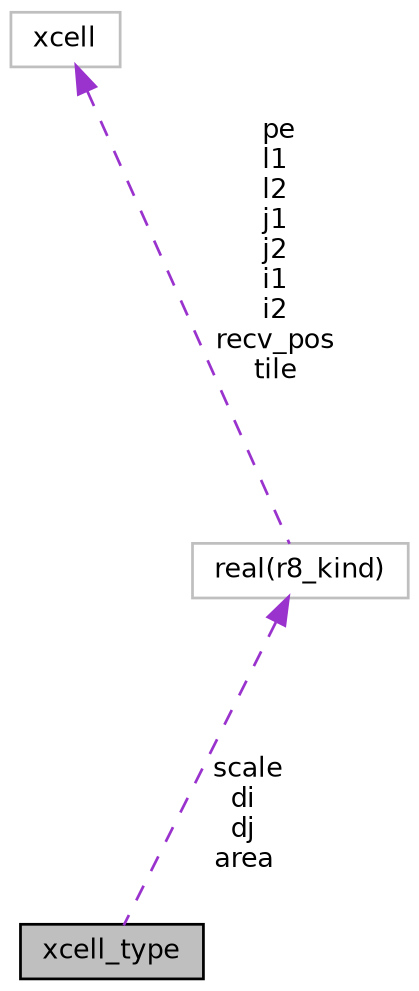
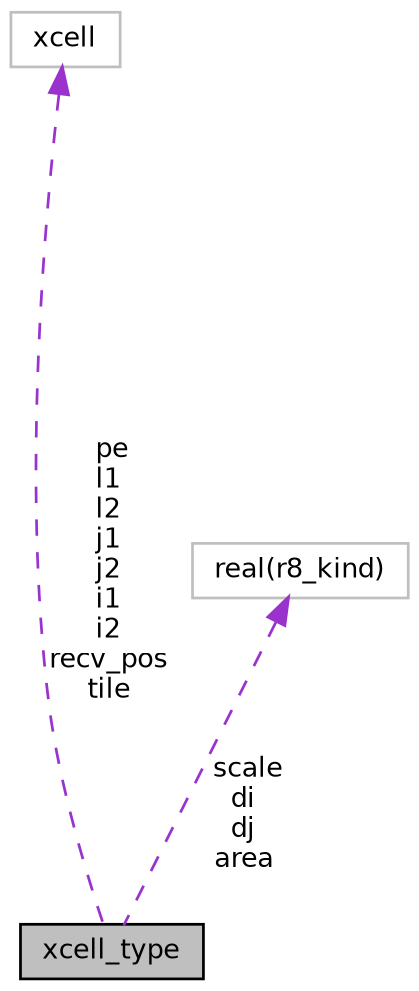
(188, 317) -> (37, 513)
